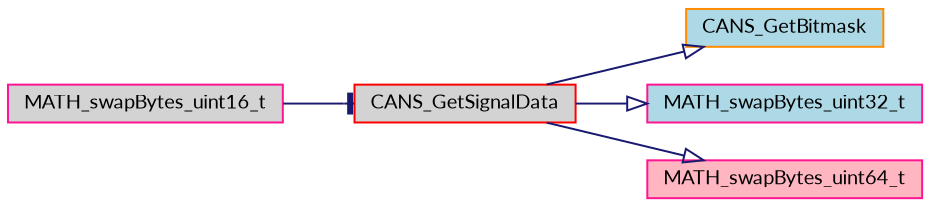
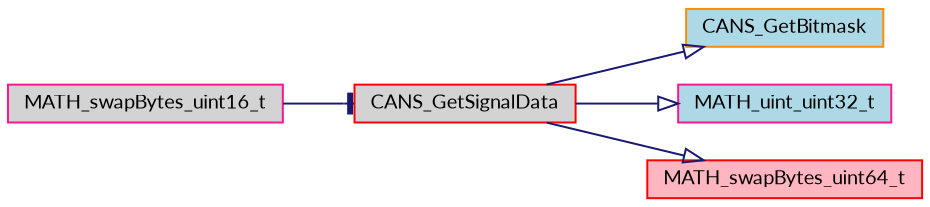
(785, 104) -> (785, 104)
(785, 179) -> (785, 179)
